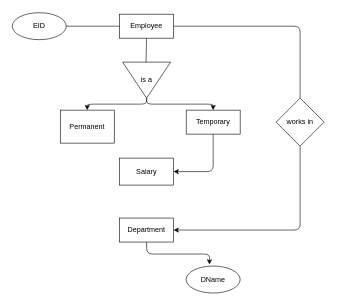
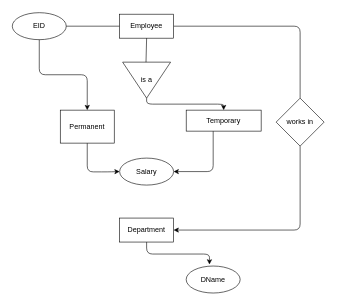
(113, 104) -> (61, 75)
(213, 122) -> (224, 121)
none -> (88, 169)
(147, 172) -> (147, 172)
